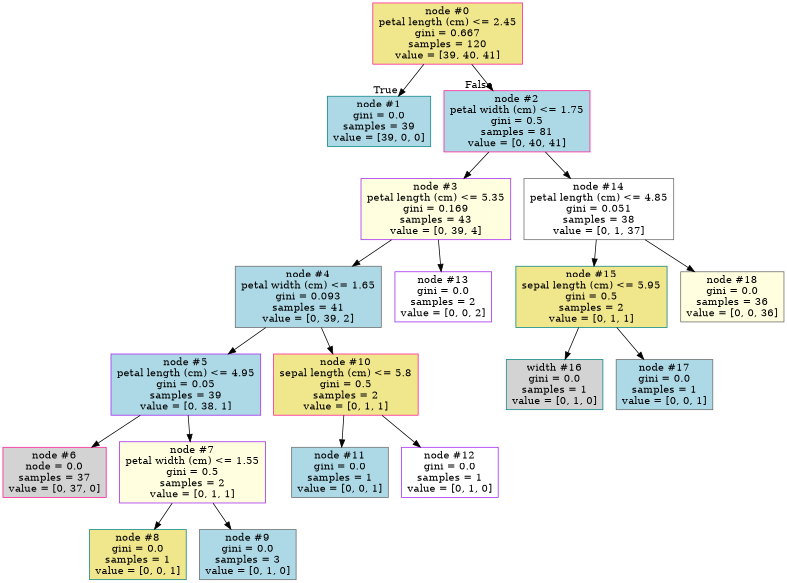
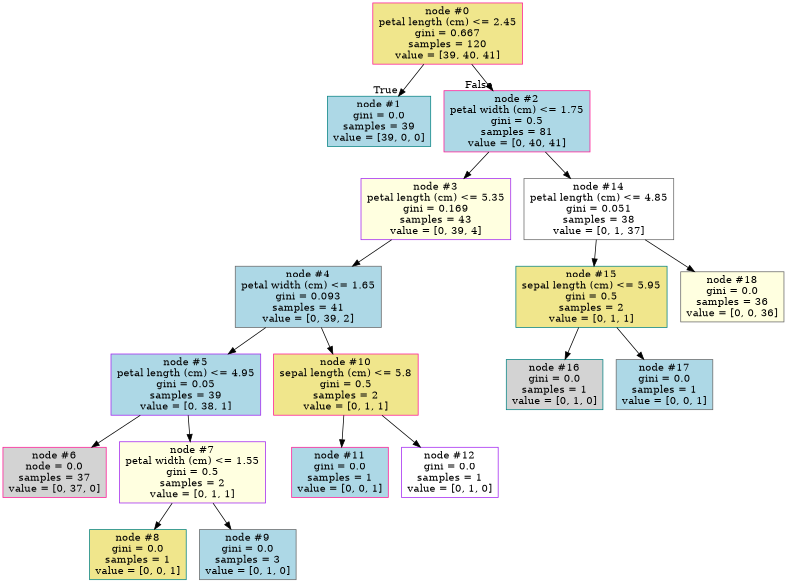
(443, 297) -> none
(555, 385) -> (555, 385)
(340, 472) -> (340, 472)
